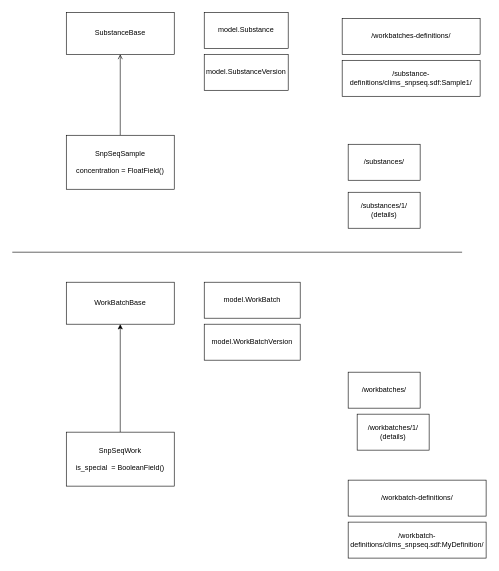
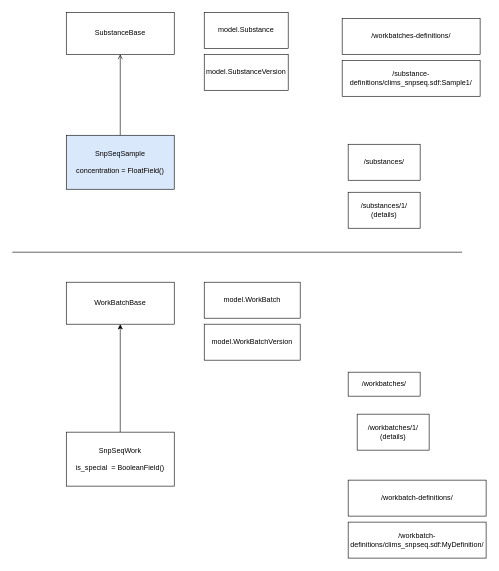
(120, 162) -> (120, 162)
(384, 390) -> (384, 384)
